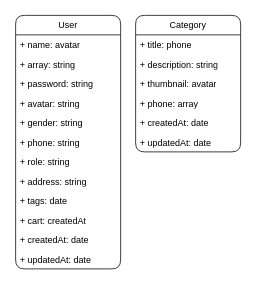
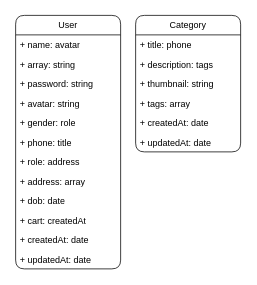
(186, 65) -> (182, 65)
(182, 85) -> (181, 85)
(172, 104) -> (169, 104)
(56, 124) -> (50, 124)
(53, 143) -> (49, 143)
(49, 163) -> (53, 163)
(58, 182) -> (57, 182)
(47, 202) -> (44, 202)
